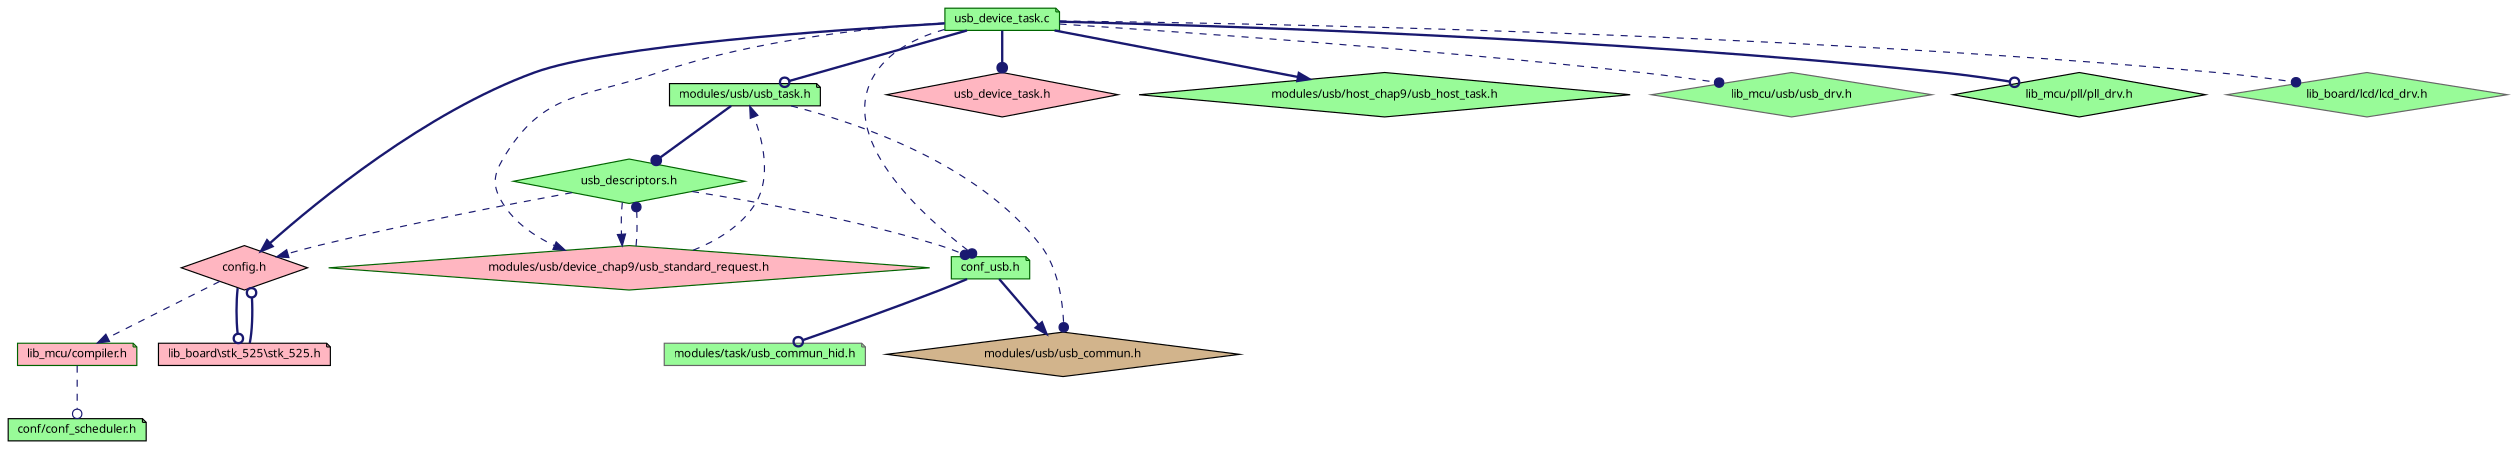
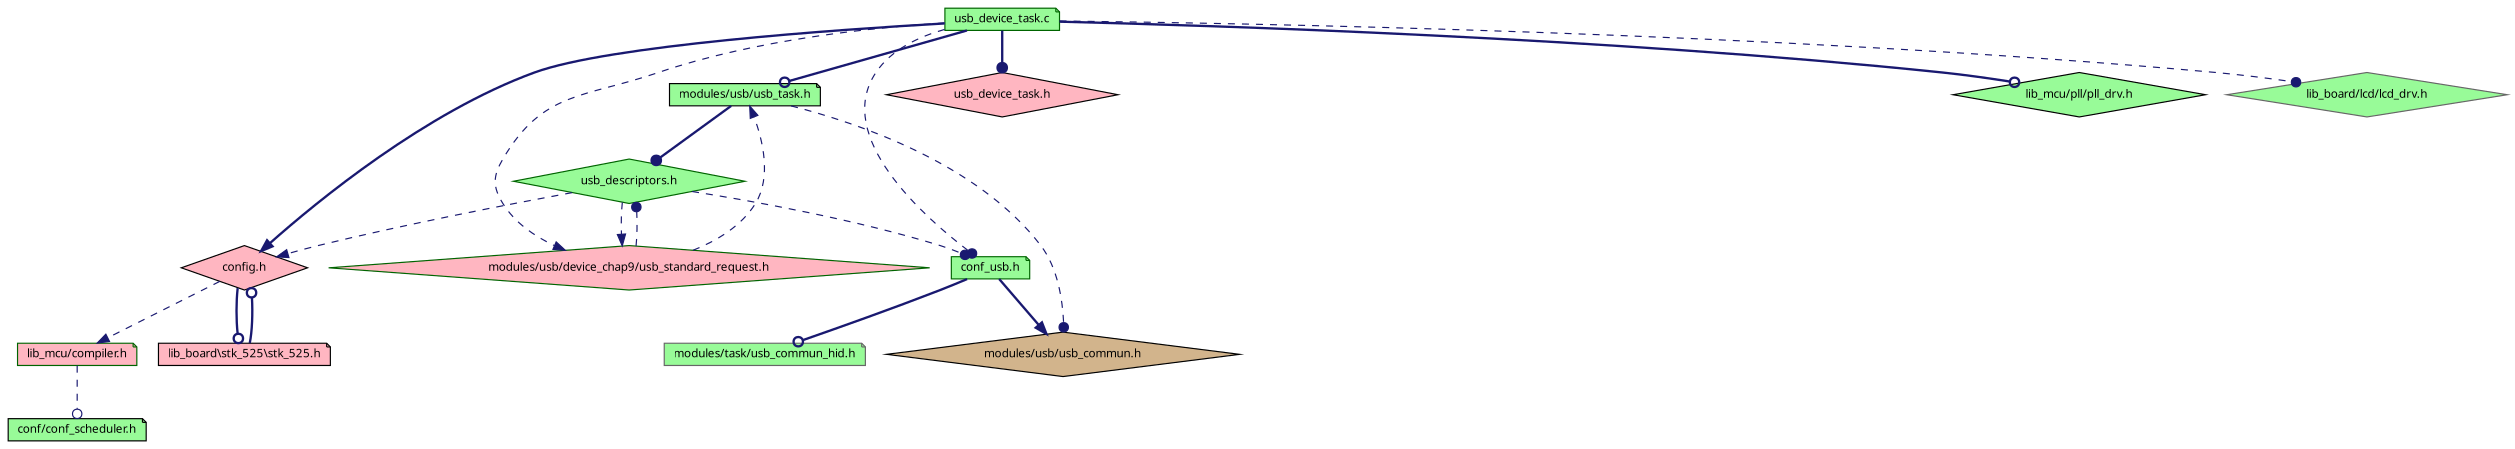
(1385, 95) -> none
(1792, 95) -> none
